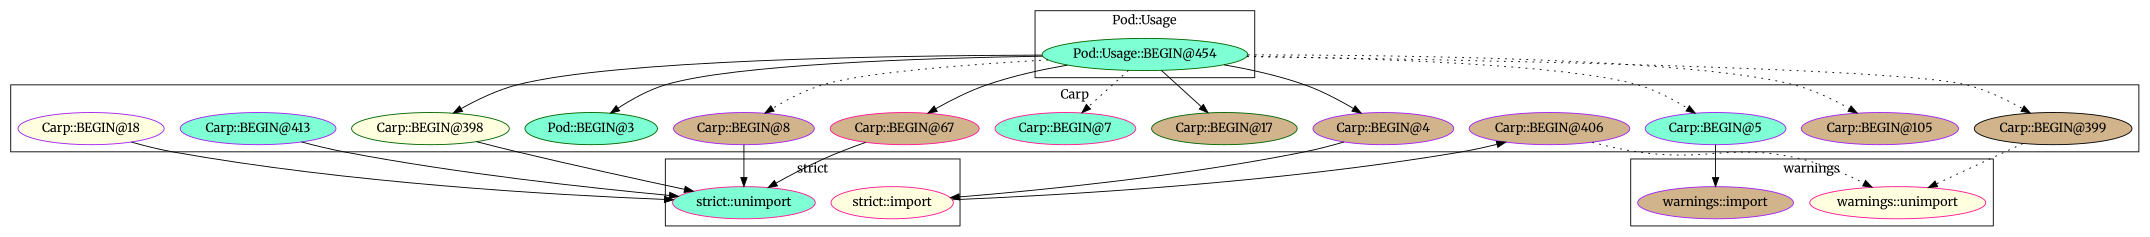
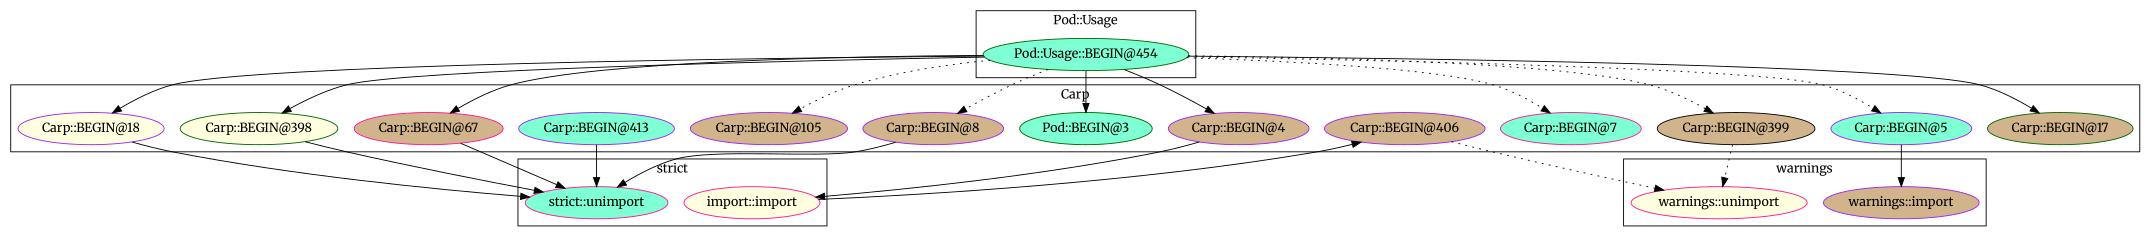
none -> (549, 63)
(892, 203) -> (752, 203)
